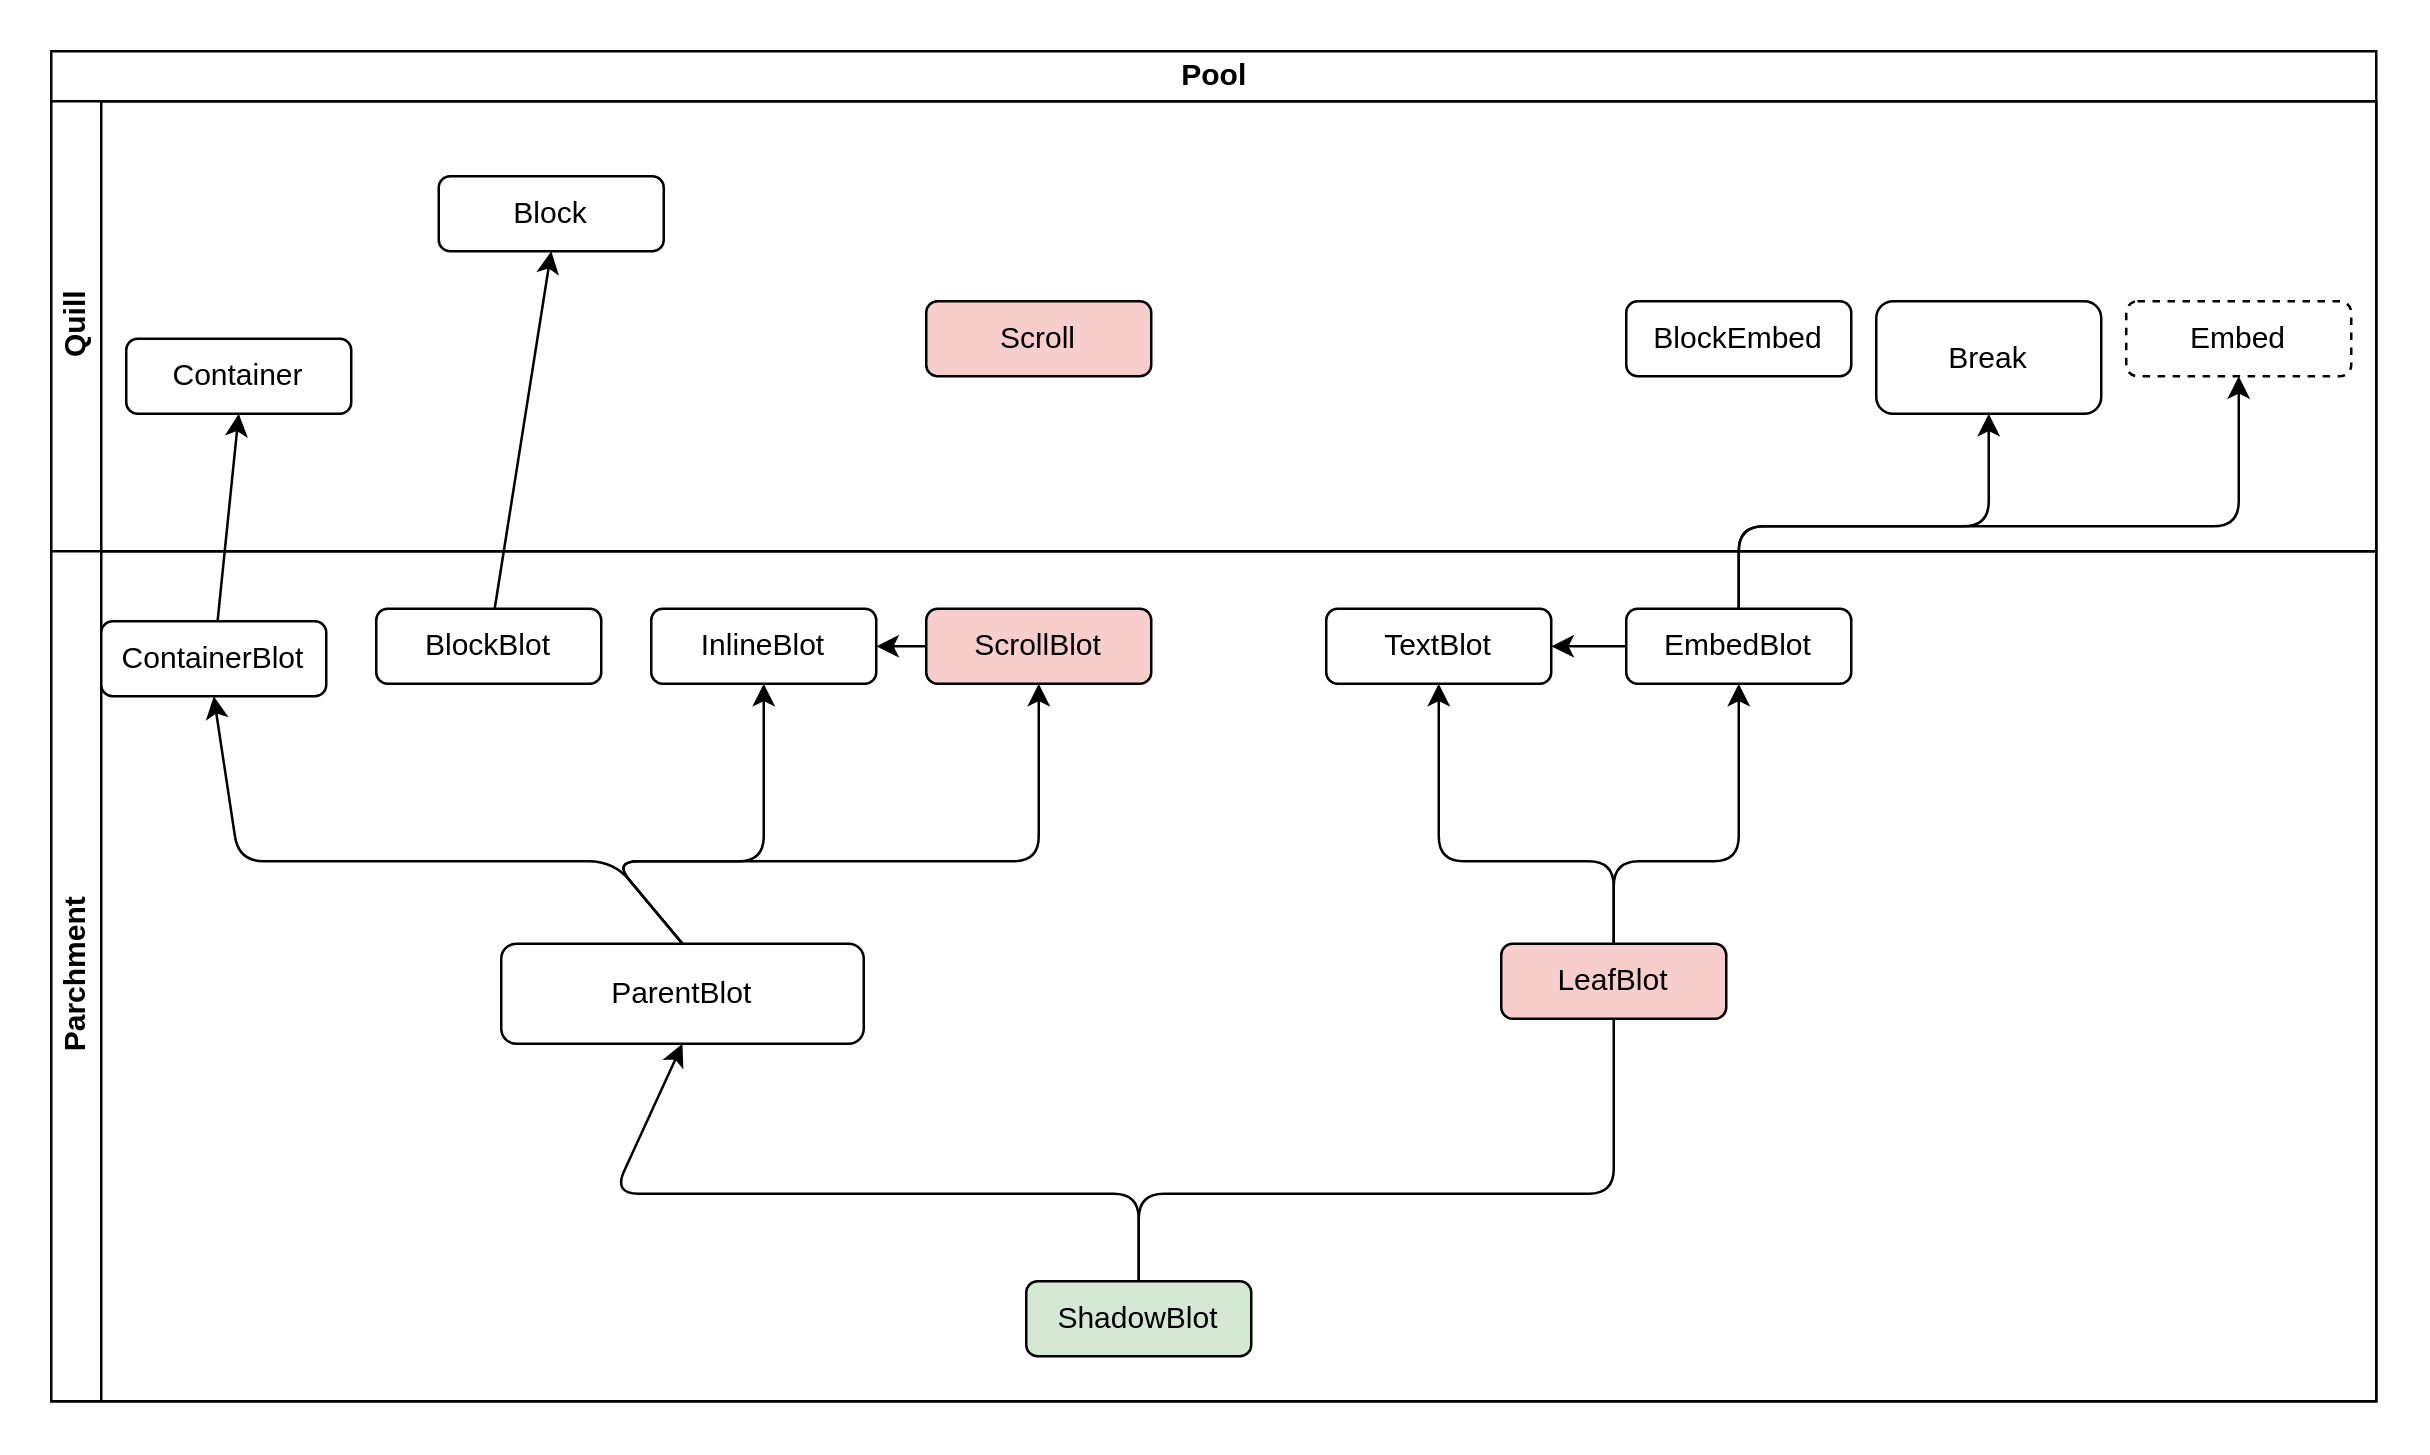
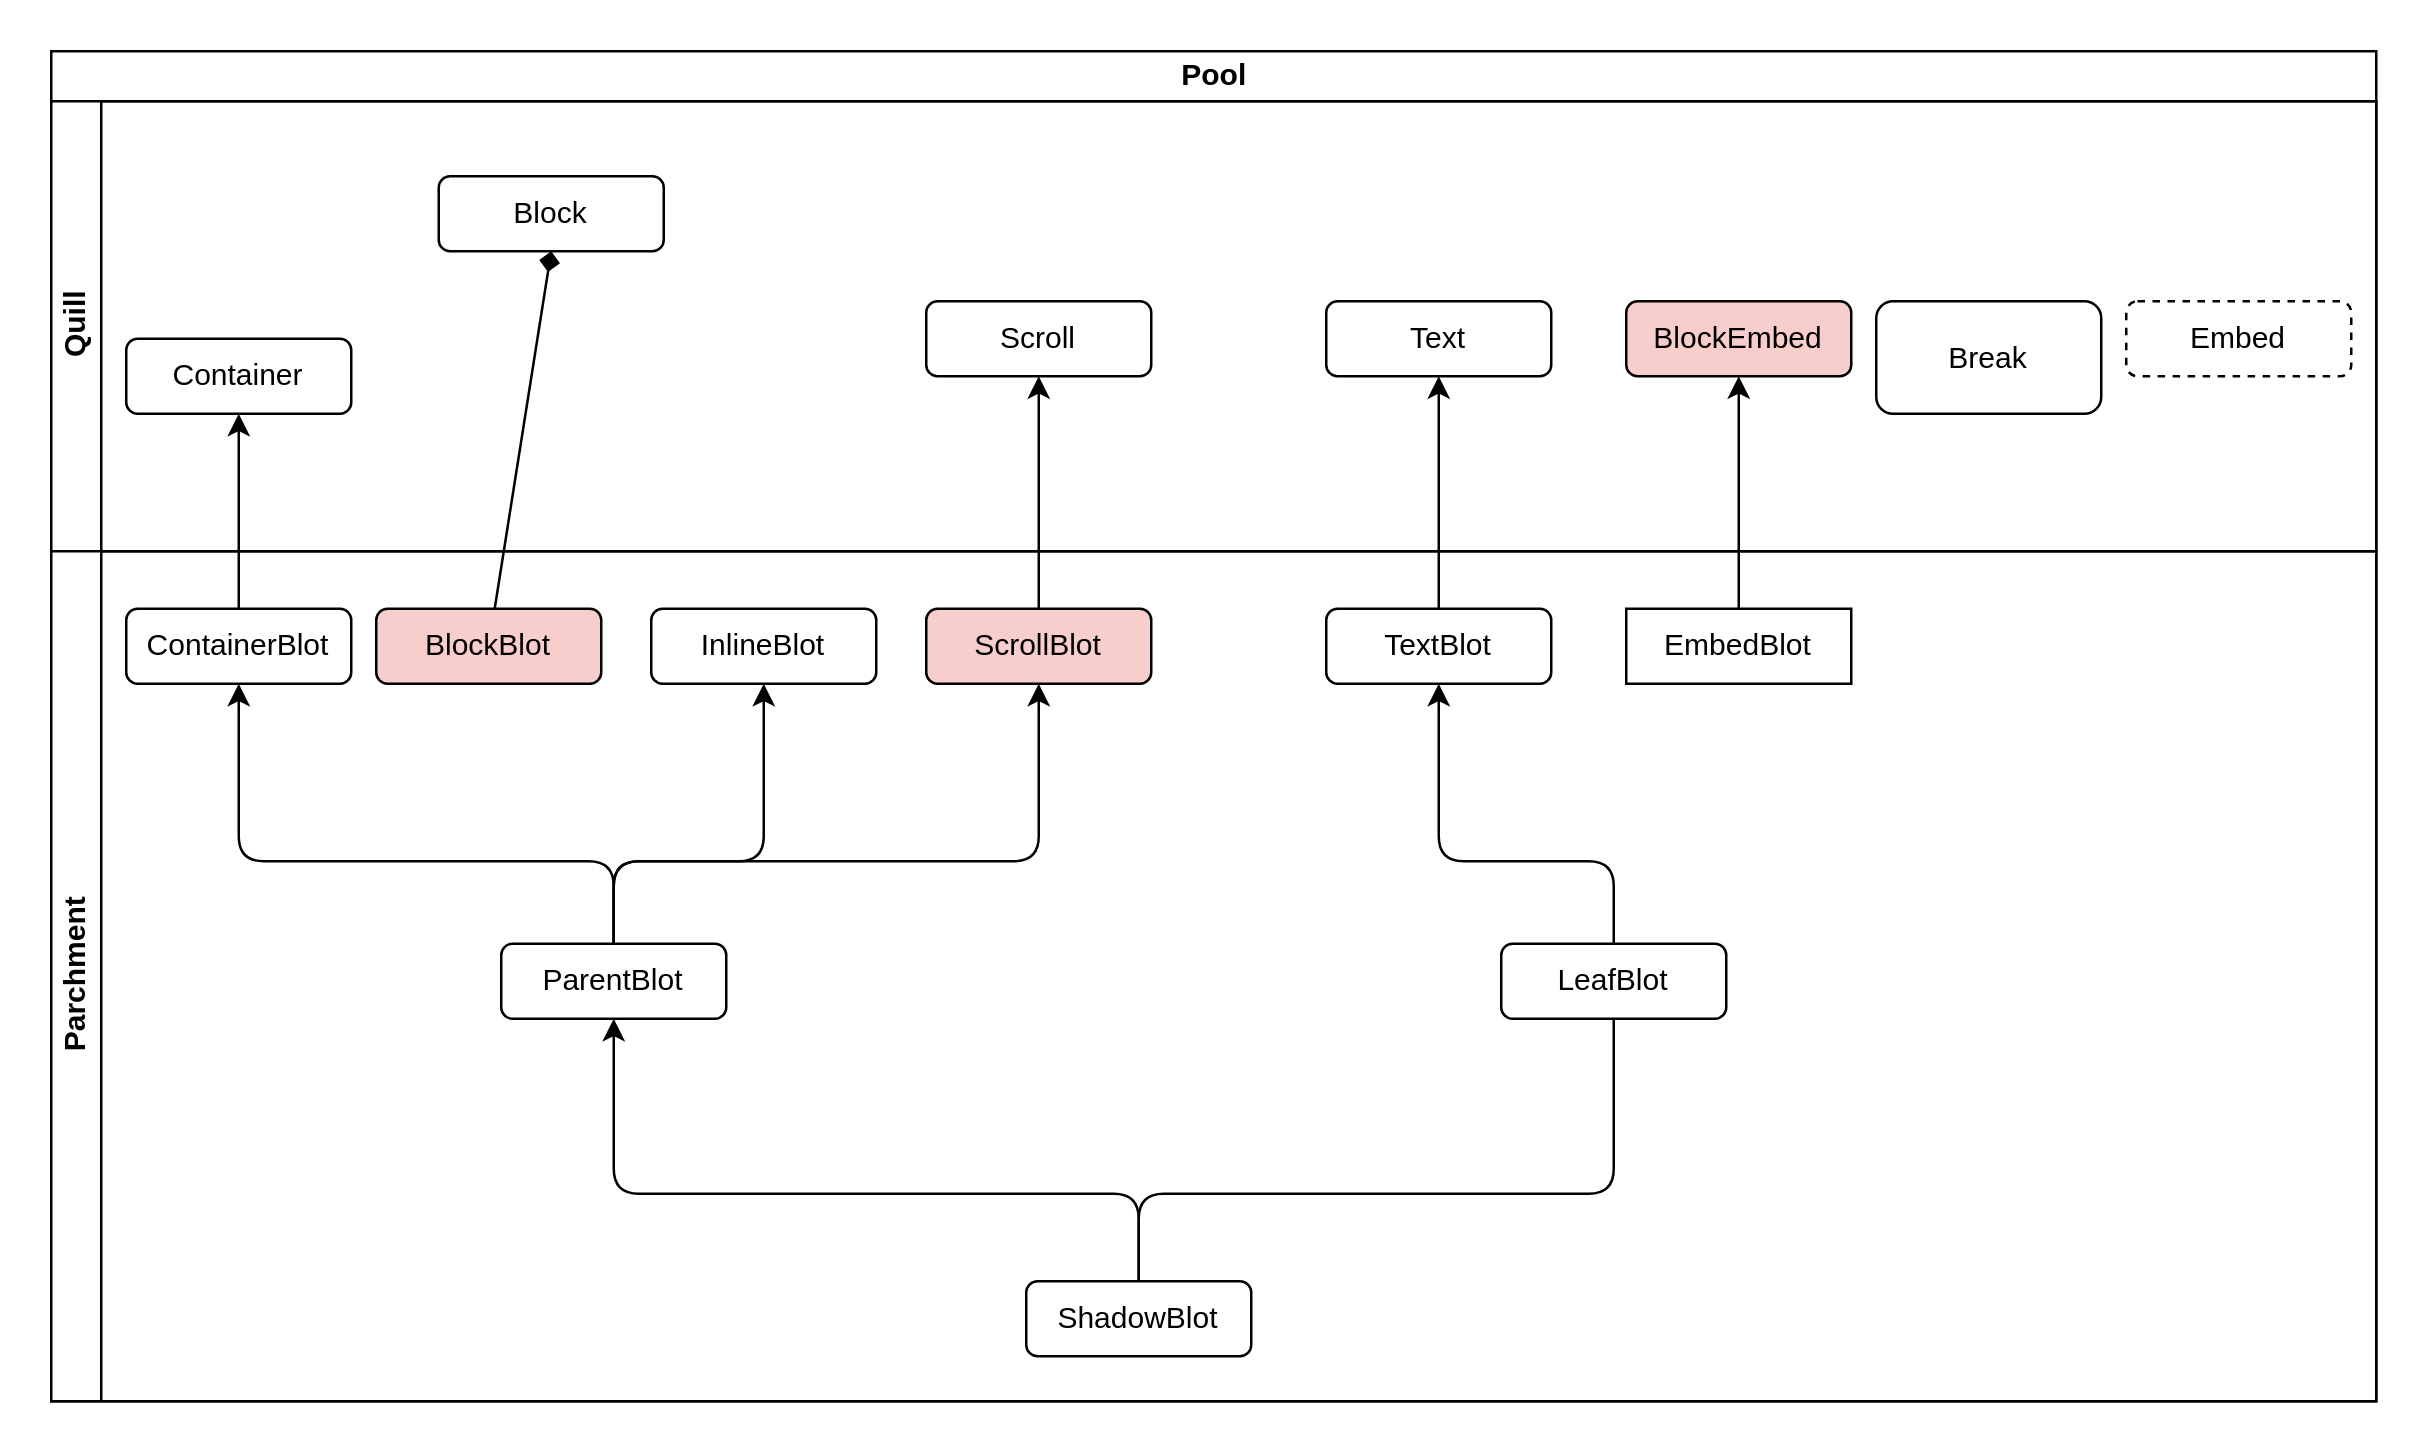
(548, 270) -> (548, 271)
(1039, 339) -> (1039, 339)
none -> (1439, 339)
(1739, 339) -> (1739, 339)
none -> (1439, 469)
(1989, 476) -> none
(2168, 526) -> none
(489, 646) -> (489, 646)
(909, 646) -> (1039, 469)
(1597, 646) -> (1739, 463)
(1739, 646) -> (1739, 646)
(214, 659) -> (239, 646)
(1739, 835) -> none
(1614, 981) -> (1614, 981)
(683, 994) -> (614, 981)
(1139, 1319) -> (1139, 1319)
